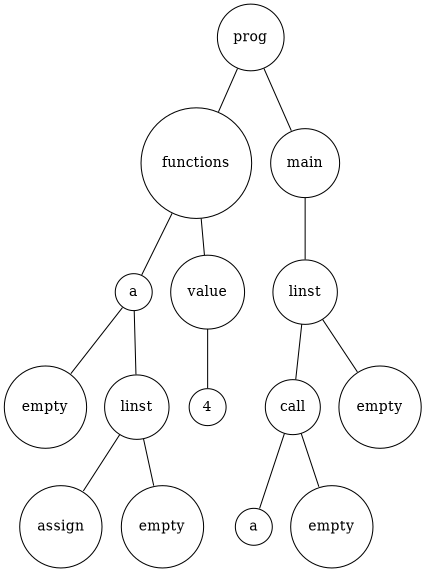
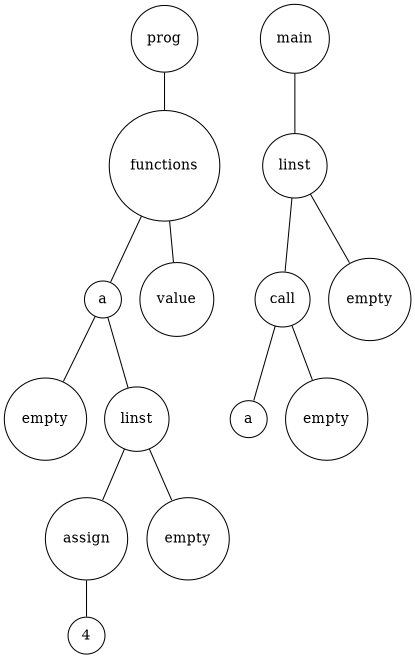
(278, 100) -> none
(208, 359) -> (87, 598)
